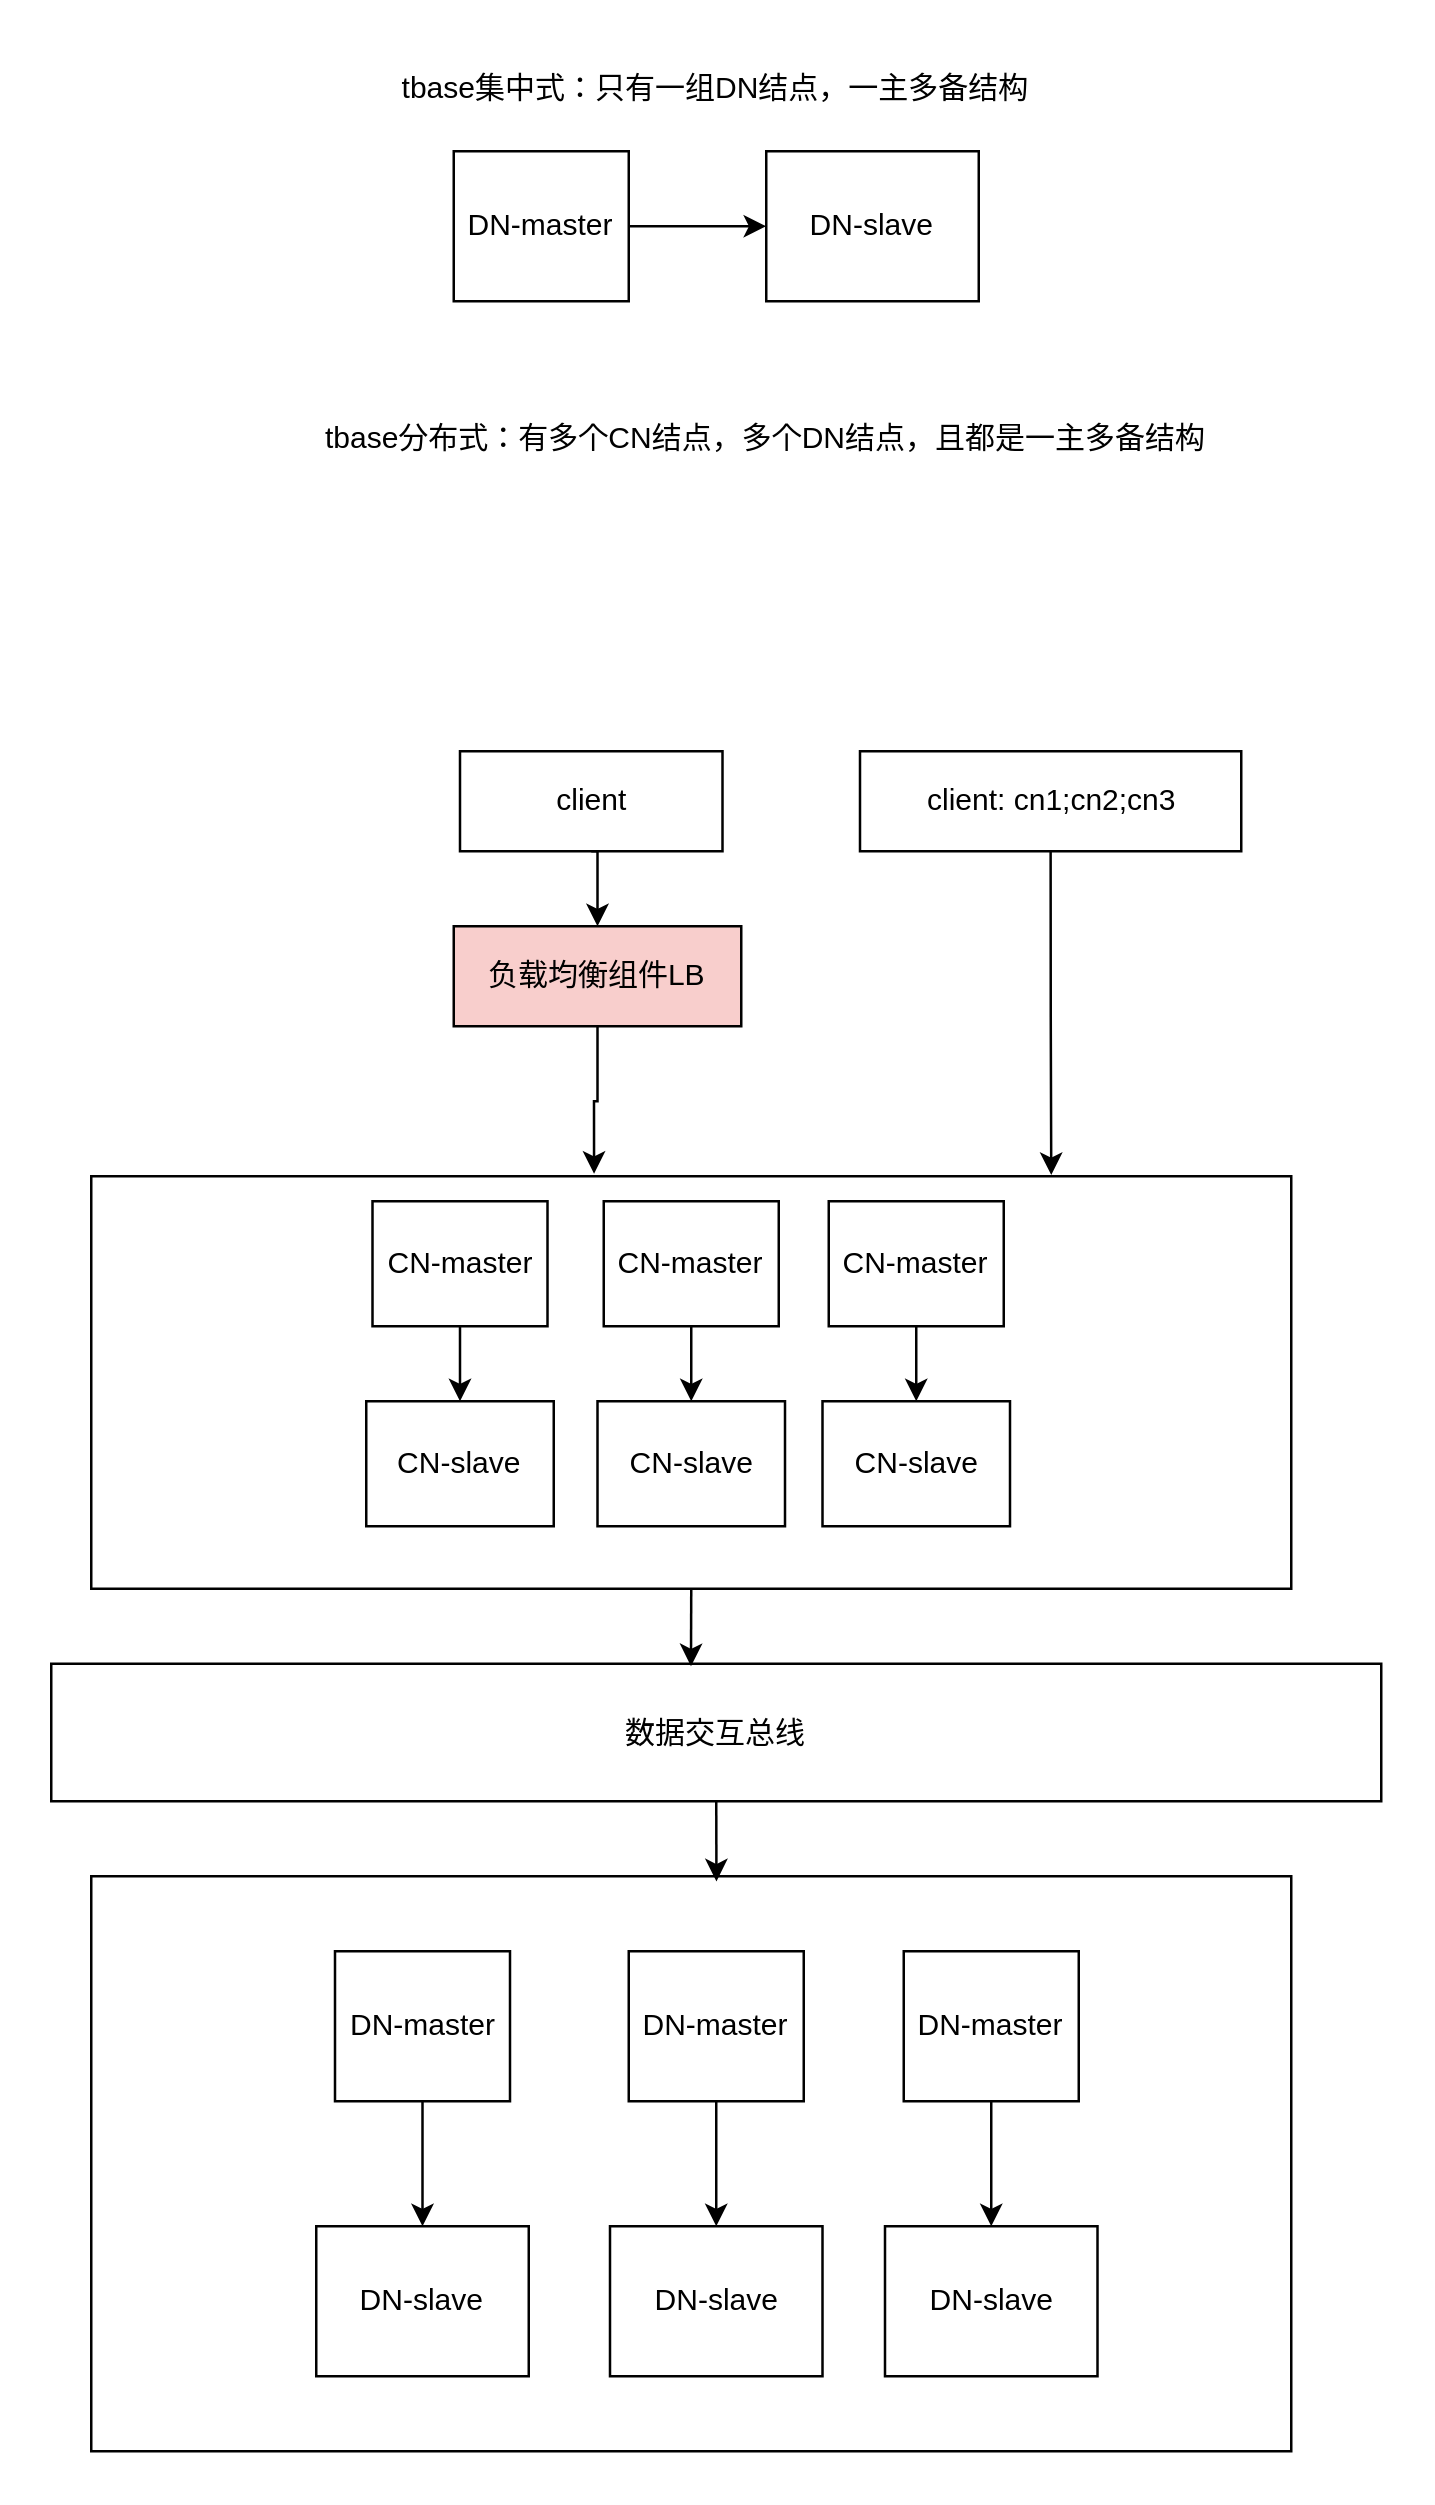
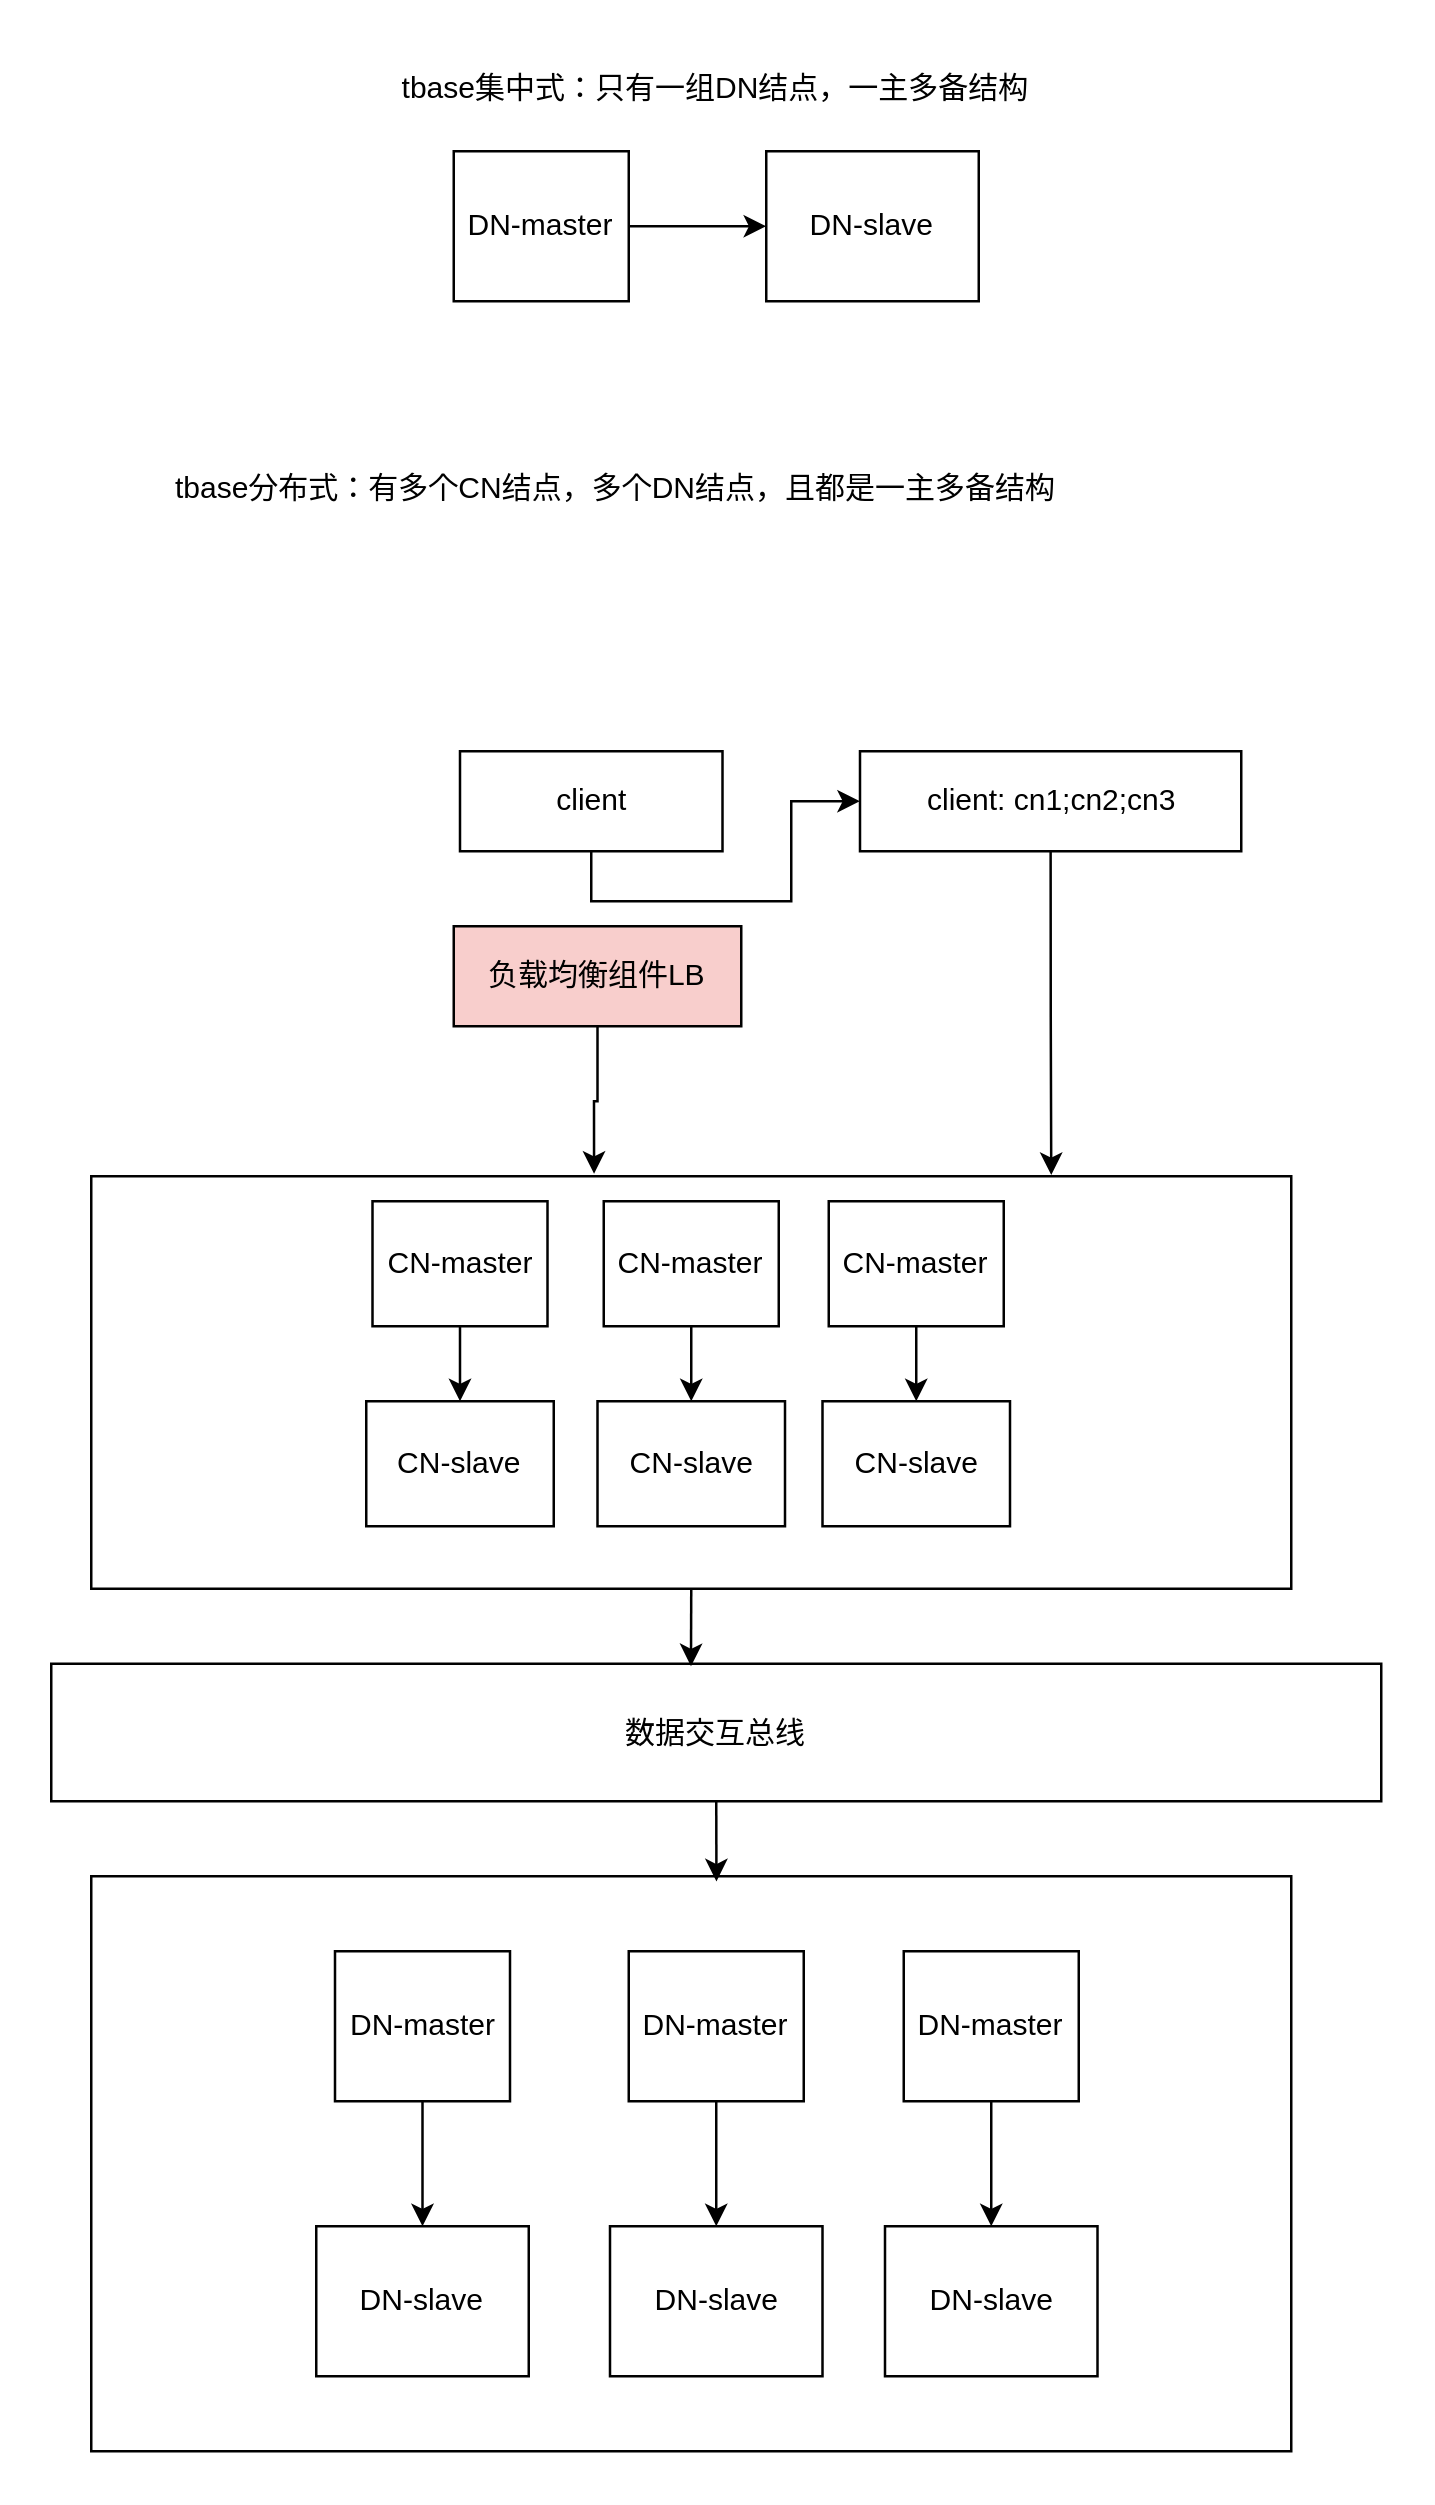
(766, 439) -> (616, 489)
(598, 877) -> (742, 901)
